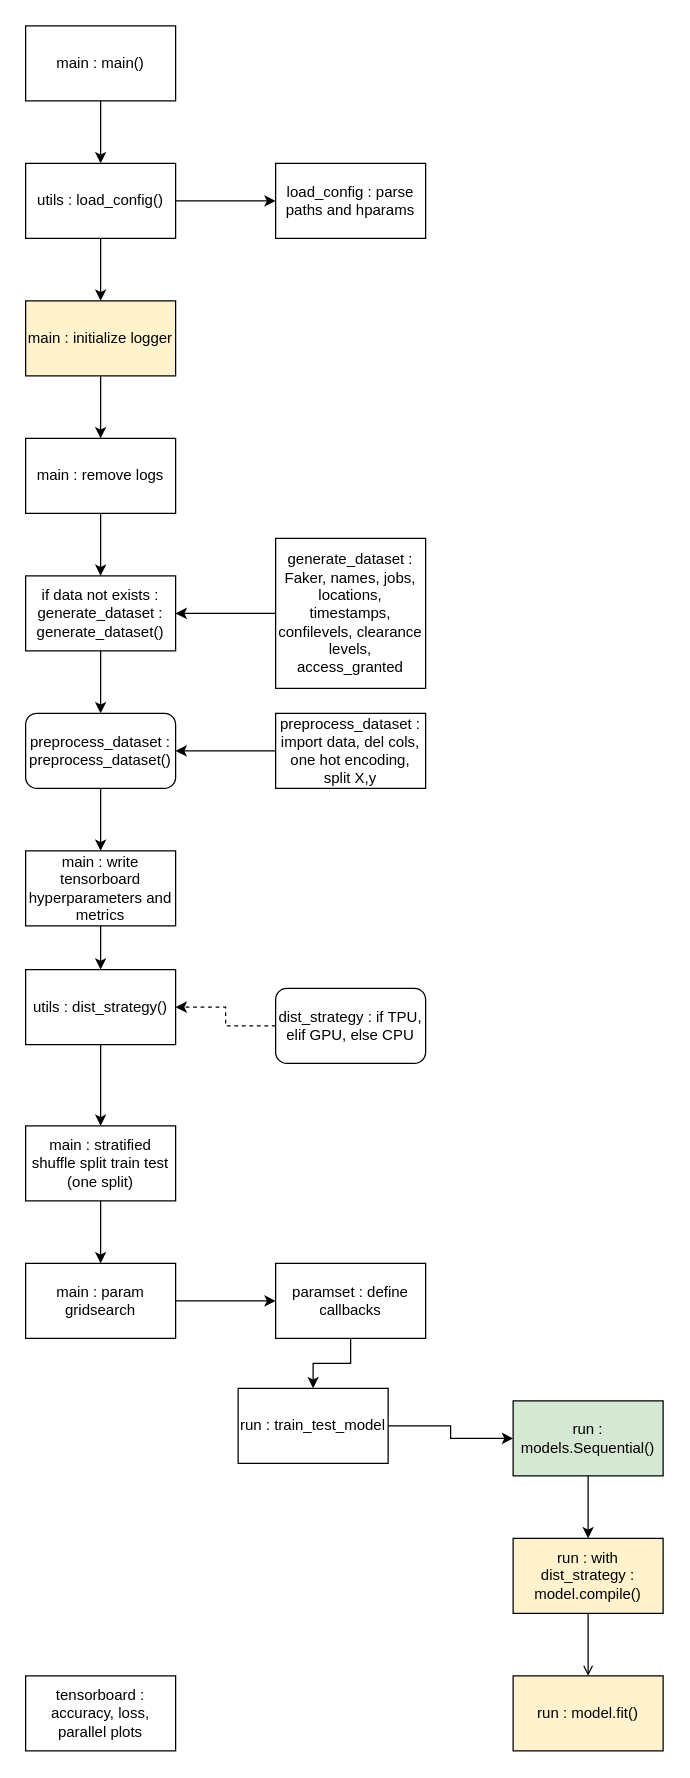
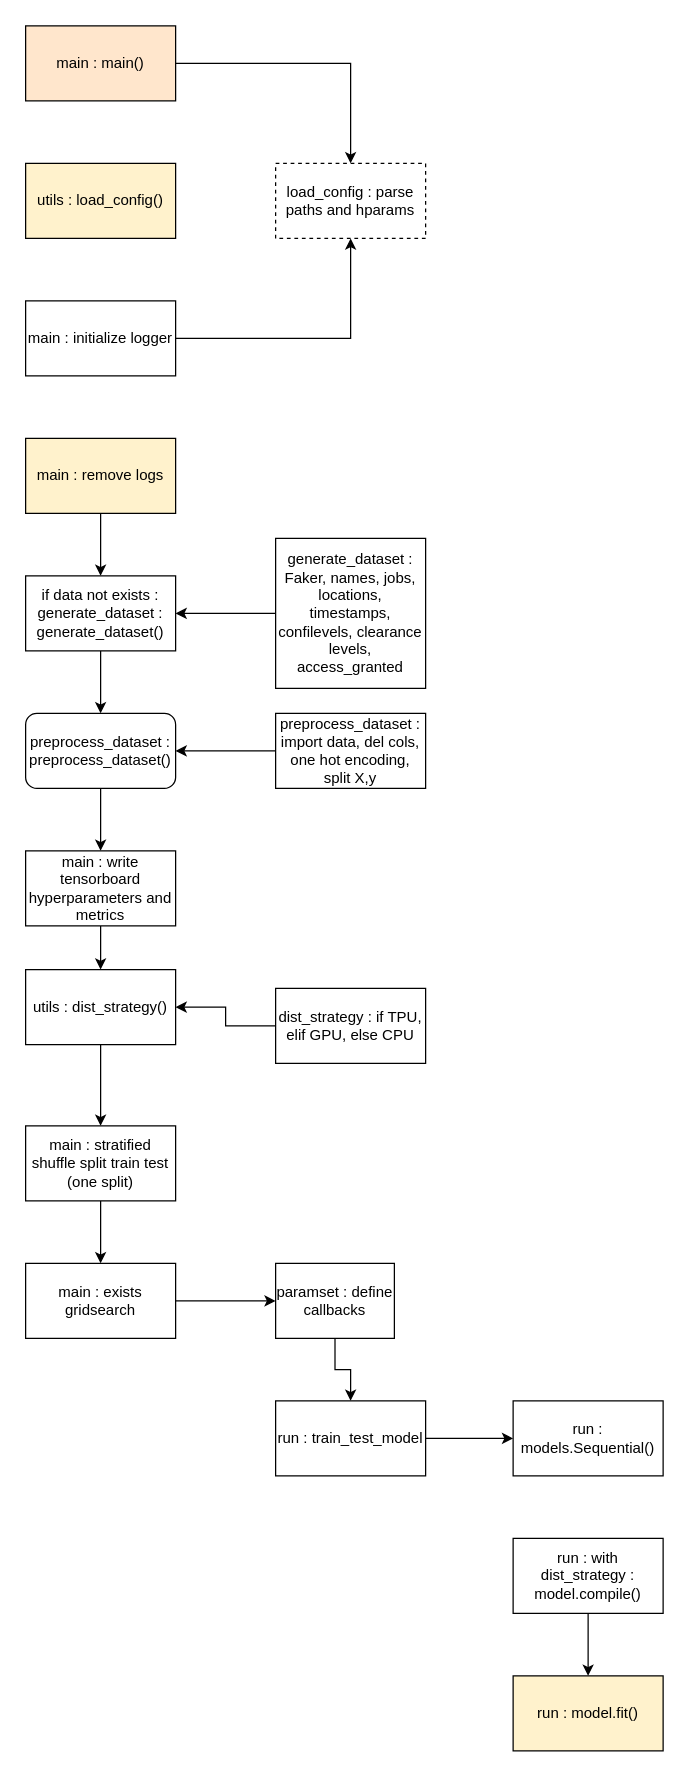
(101, 63) -> (101, 63)
(101, 128) -> (309, 63)
(101, 201) -> (101, 201)
(222, 201) -> none
(351, 201) -> (351, 201)
(101, 265) -> none
(101, 338) -> (101, 338)
(101, 403) -> (309, 338)
(101, 476) -> (101, 476)
(226, 1021) -> (226, 1021)
(351, 1026) -> (351, 1026)
(101, 1301) -> (101, 1301)
(351, 1301) -> (335, 1301)
(313, 1426) -> (351, 1438)
(588, 1438) -> (588, 1438)
(588, 1503) -> none
(588, 1576) -> (588, 1576)
(588, 1667) -> (588, 1666)
(101, 1713) -> none
